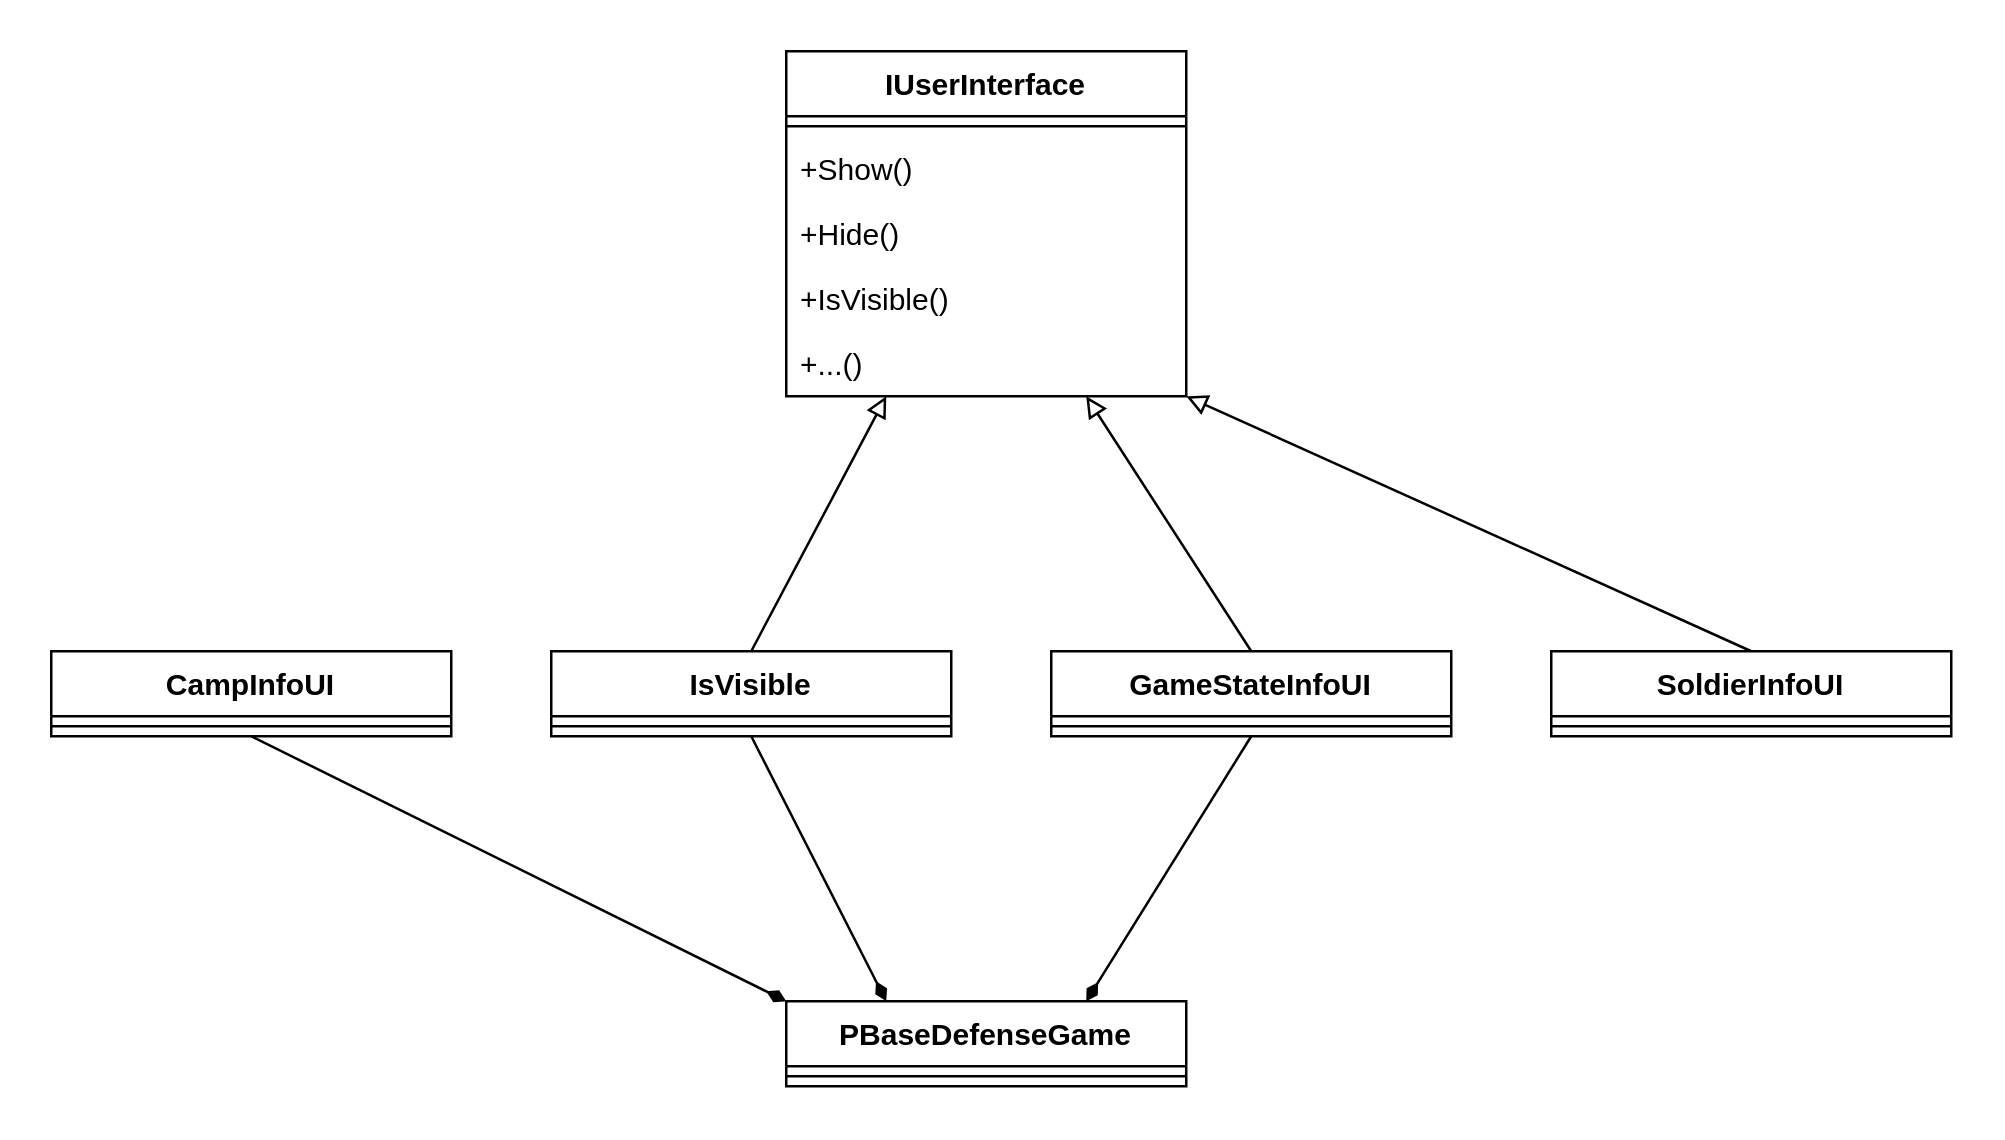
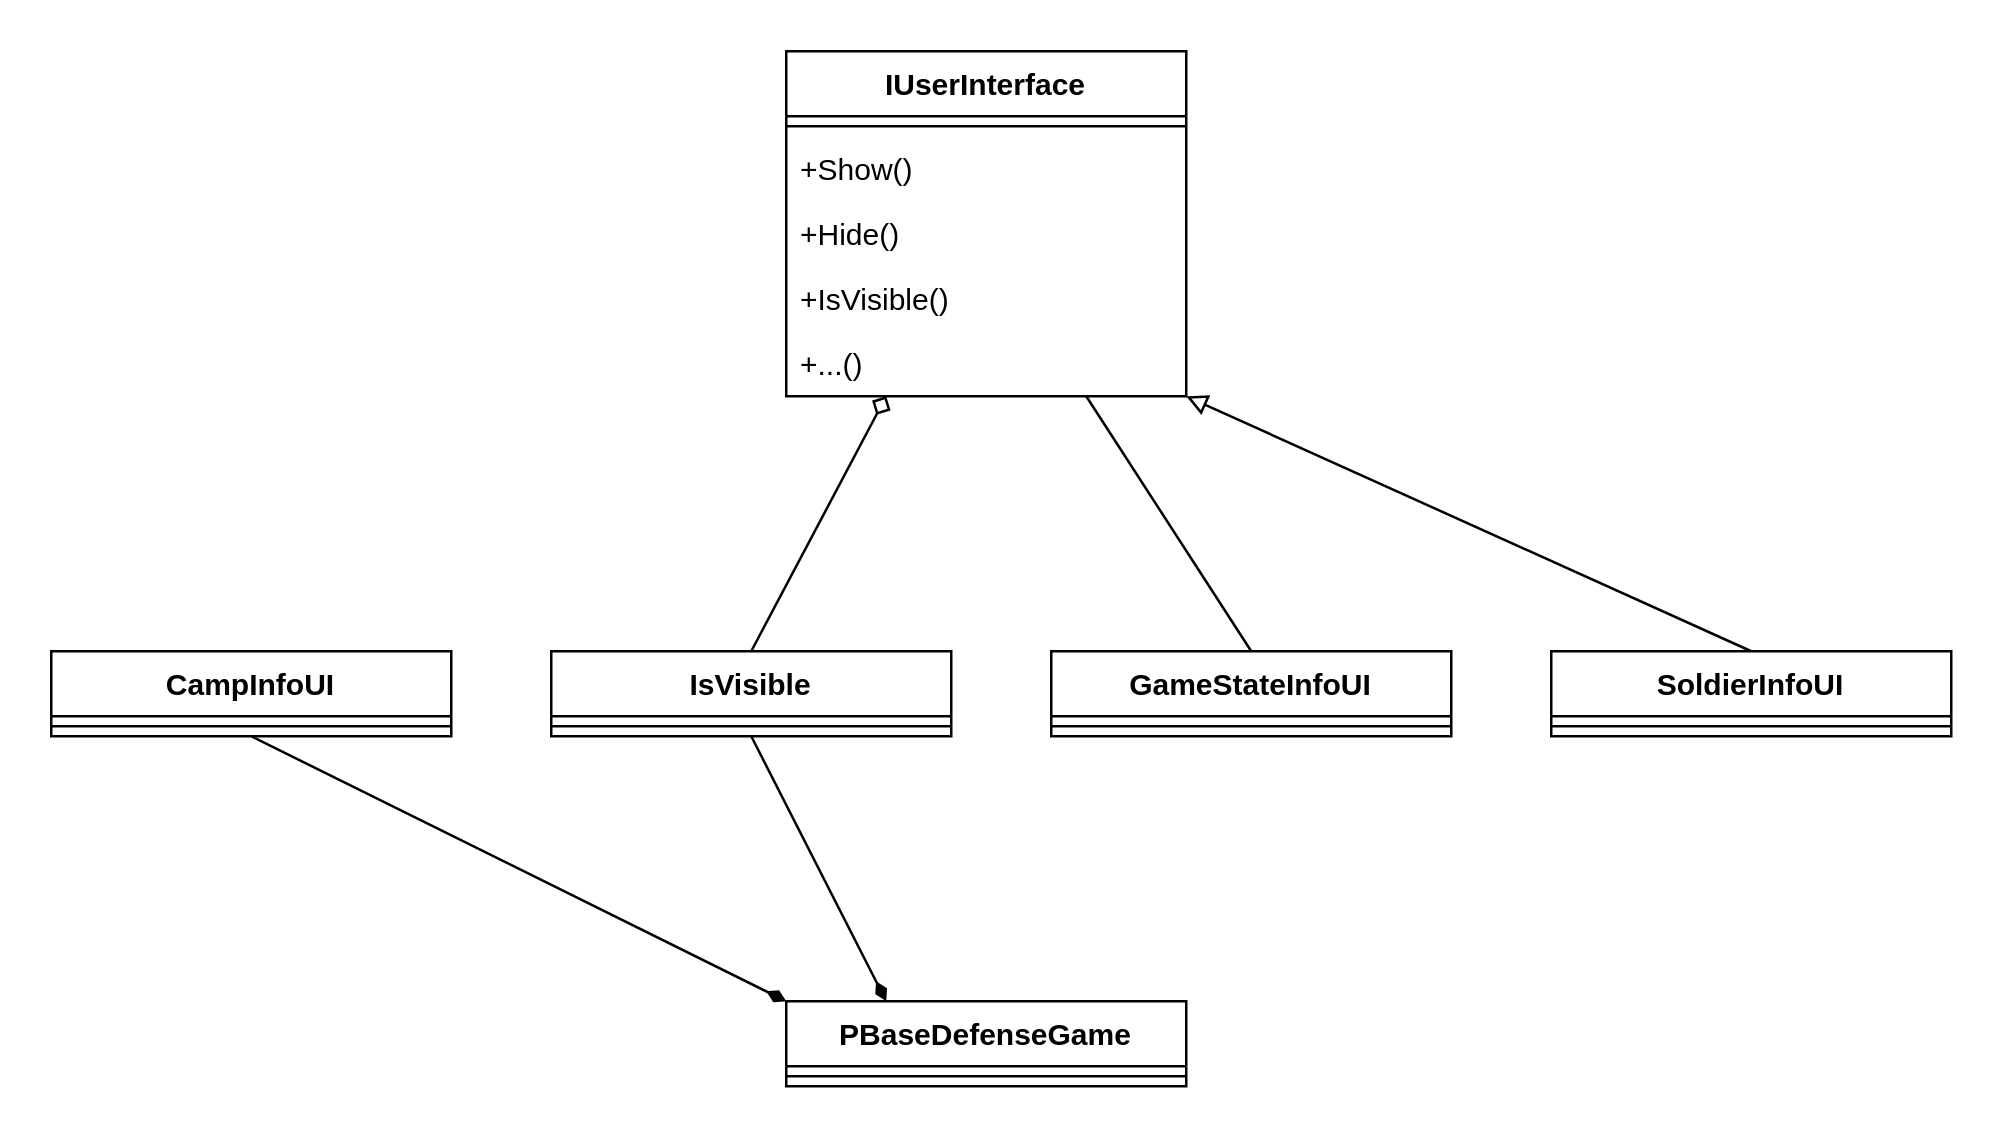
(1098, 414) -> (1094, 408)
(876, 416) -> (876, 415)
(1172, 863) -> none
